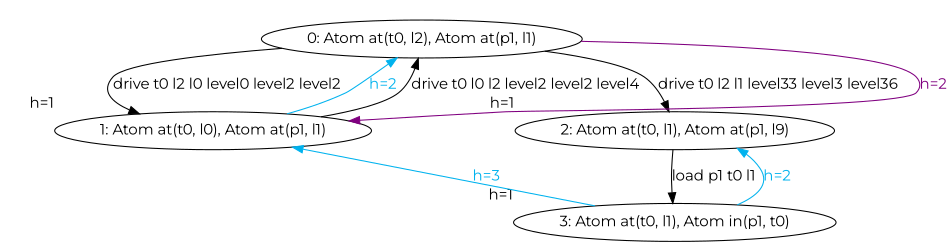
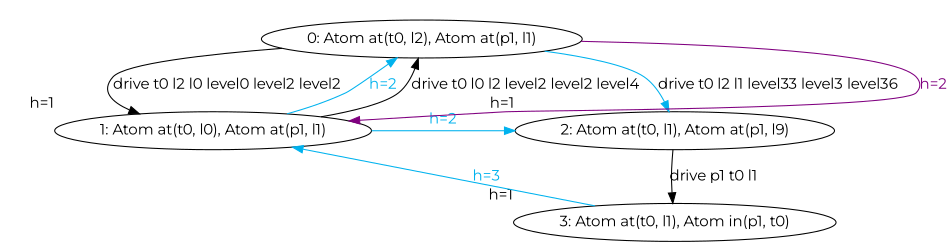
(611, 64) -> (611, 64)
(714, 177) -> (714, 177)
(763, 183) -> (438, 131)
